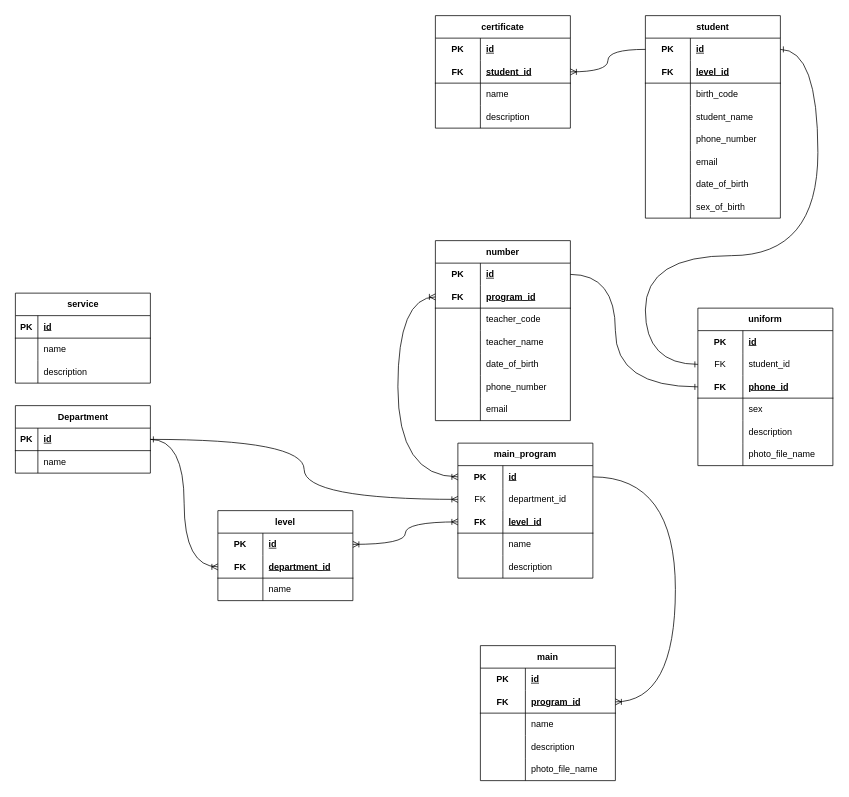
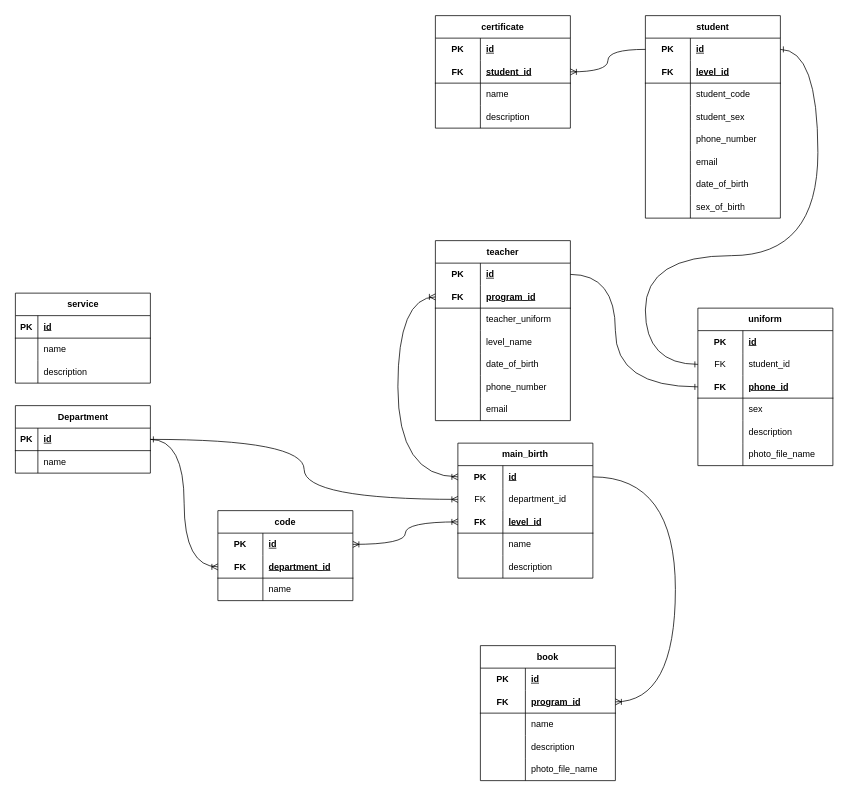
(720, 94) -> (727, 94)
(727, 117) -> (724, 117)
(503, 252) -> (503, 252)
(517, 319) -> (523, 319)
(517, 342) -> (509, 342)
(525, 454) -> (525, 454)
(285, 522) -> (285, 522)
(548, 657) -> (548, 657)
